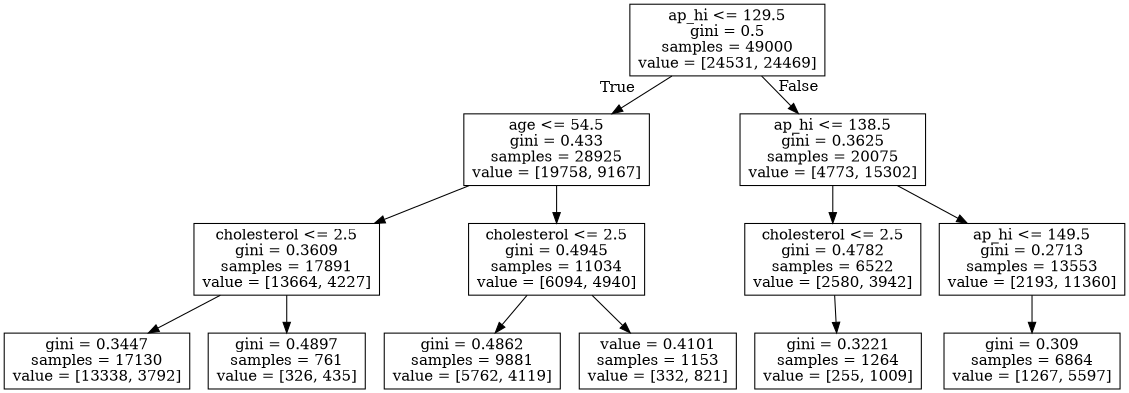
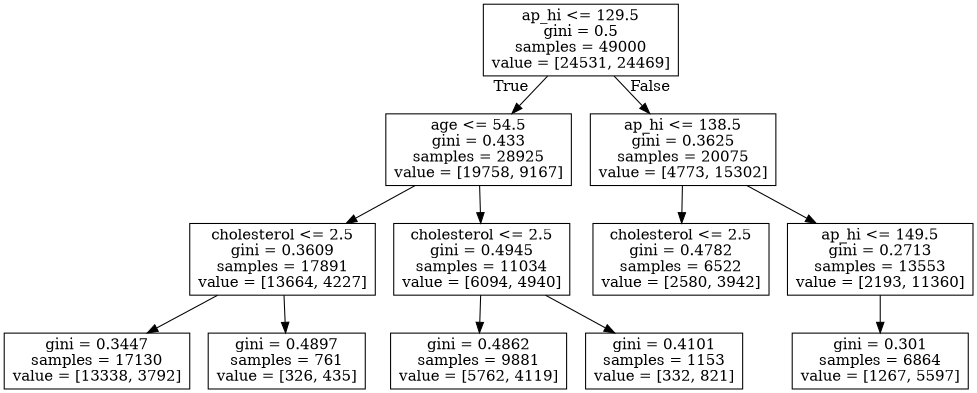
(658, 361) -> (664, 361)
(838, 361) -> none
(1032, 361) -> (880, 361)
